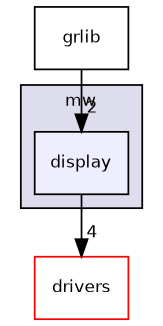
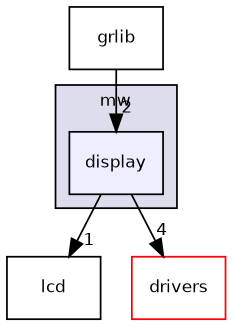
none -> (54, 288)
